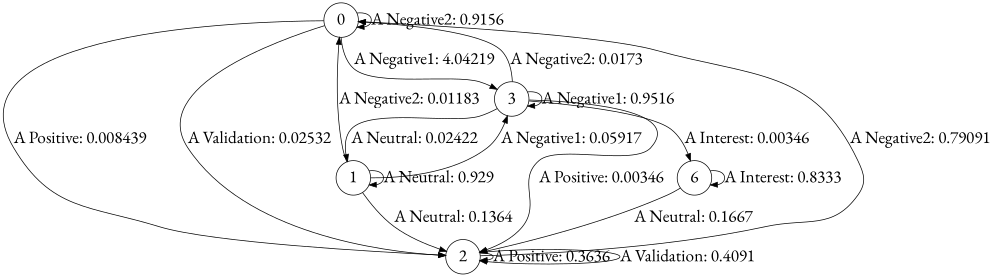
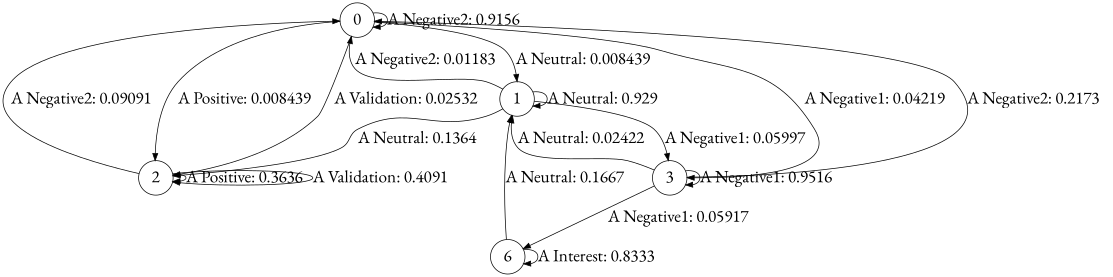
none -> (455, 32)
(428, 60) -> (878, 99)
(582, 60) -> (1038, 99)
(574, 138) -> (738, 138)
(750, 138) -> (682, 217)
(923, 138) -> (85, 99)
(615, 156) -> none
(586, 225) -> (505, 181)
